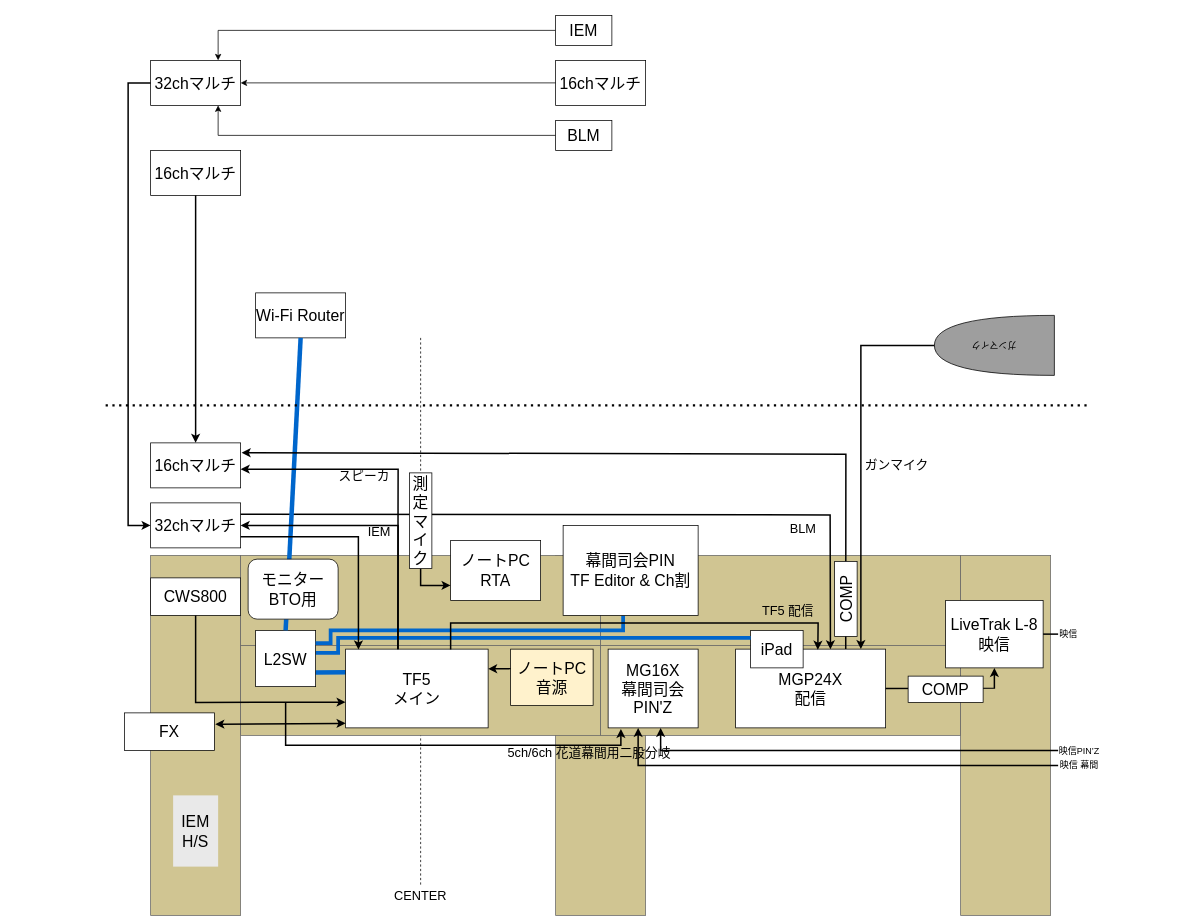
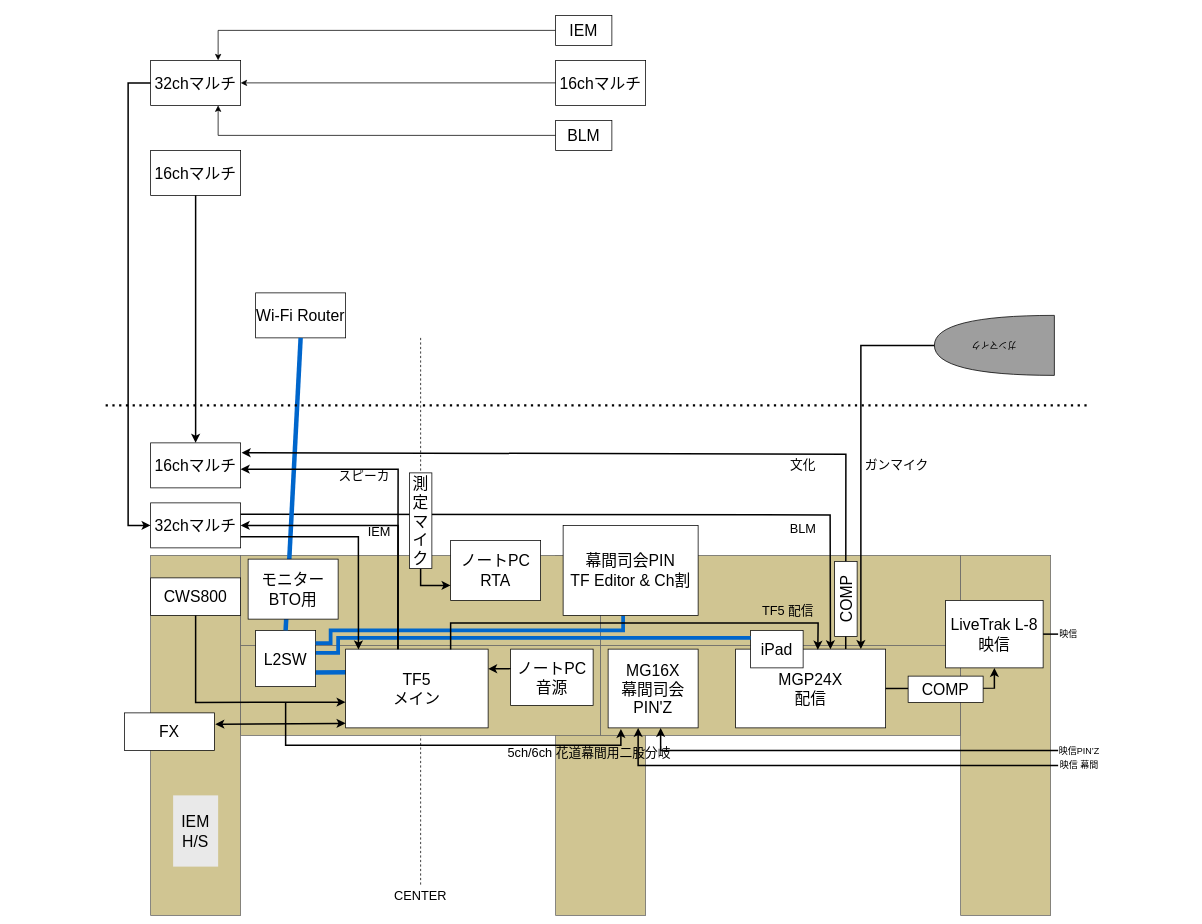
none -> (803, 465)
(293, 589) -> (293, 589)
(552, 677) -> (552, 677)
